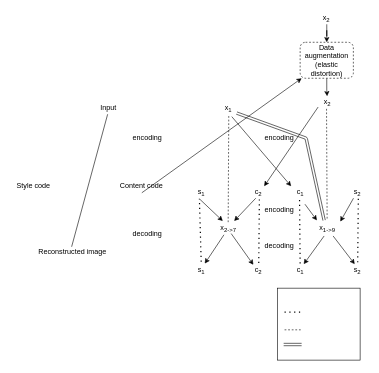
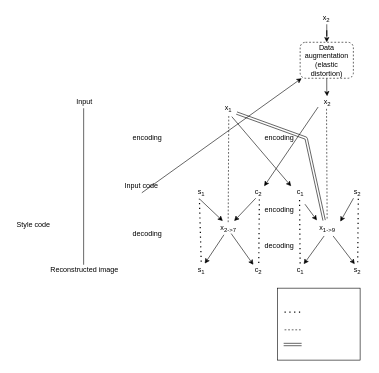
(108, 108) -> (84, 102)
(33, 186) -> (33, 225)
(142, 186) -> (142, 186)
(72, 252) -> (84, 270)
